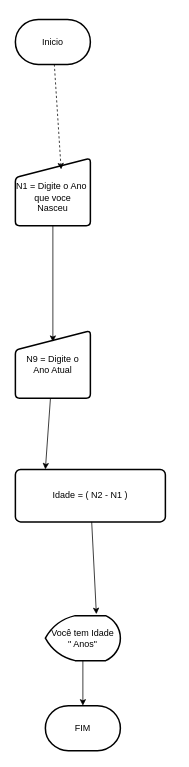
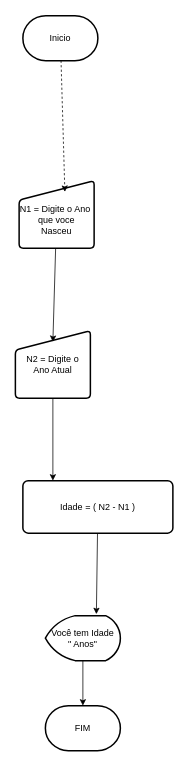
(53, 42) -> (60, 38)
(53, 192) -> (57, 214)
(53, 364) -> (53, 364)
(90, 495) -> (98, 507)
